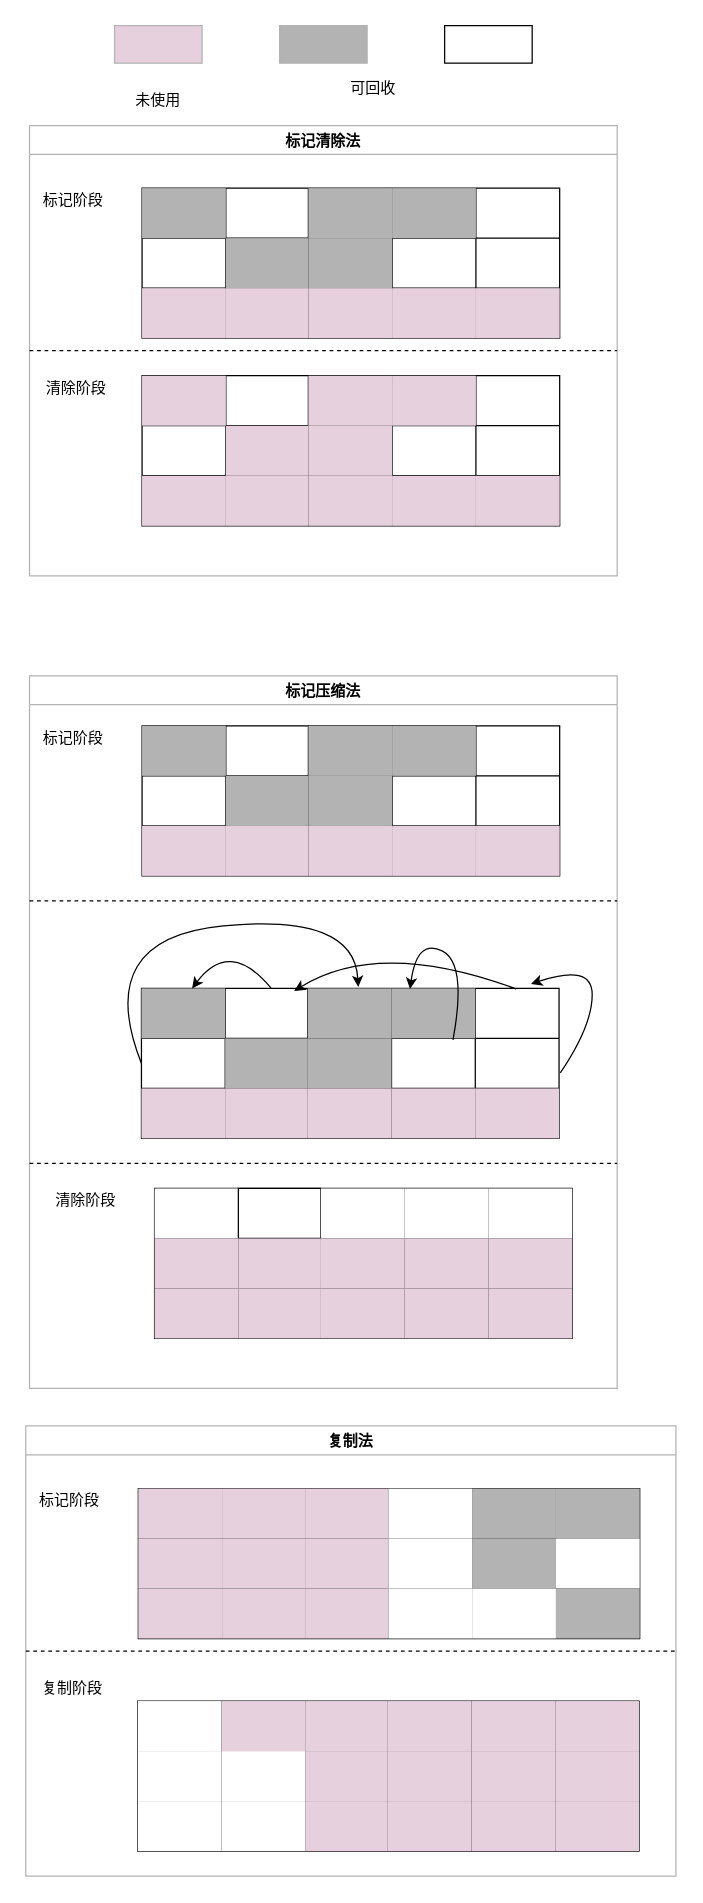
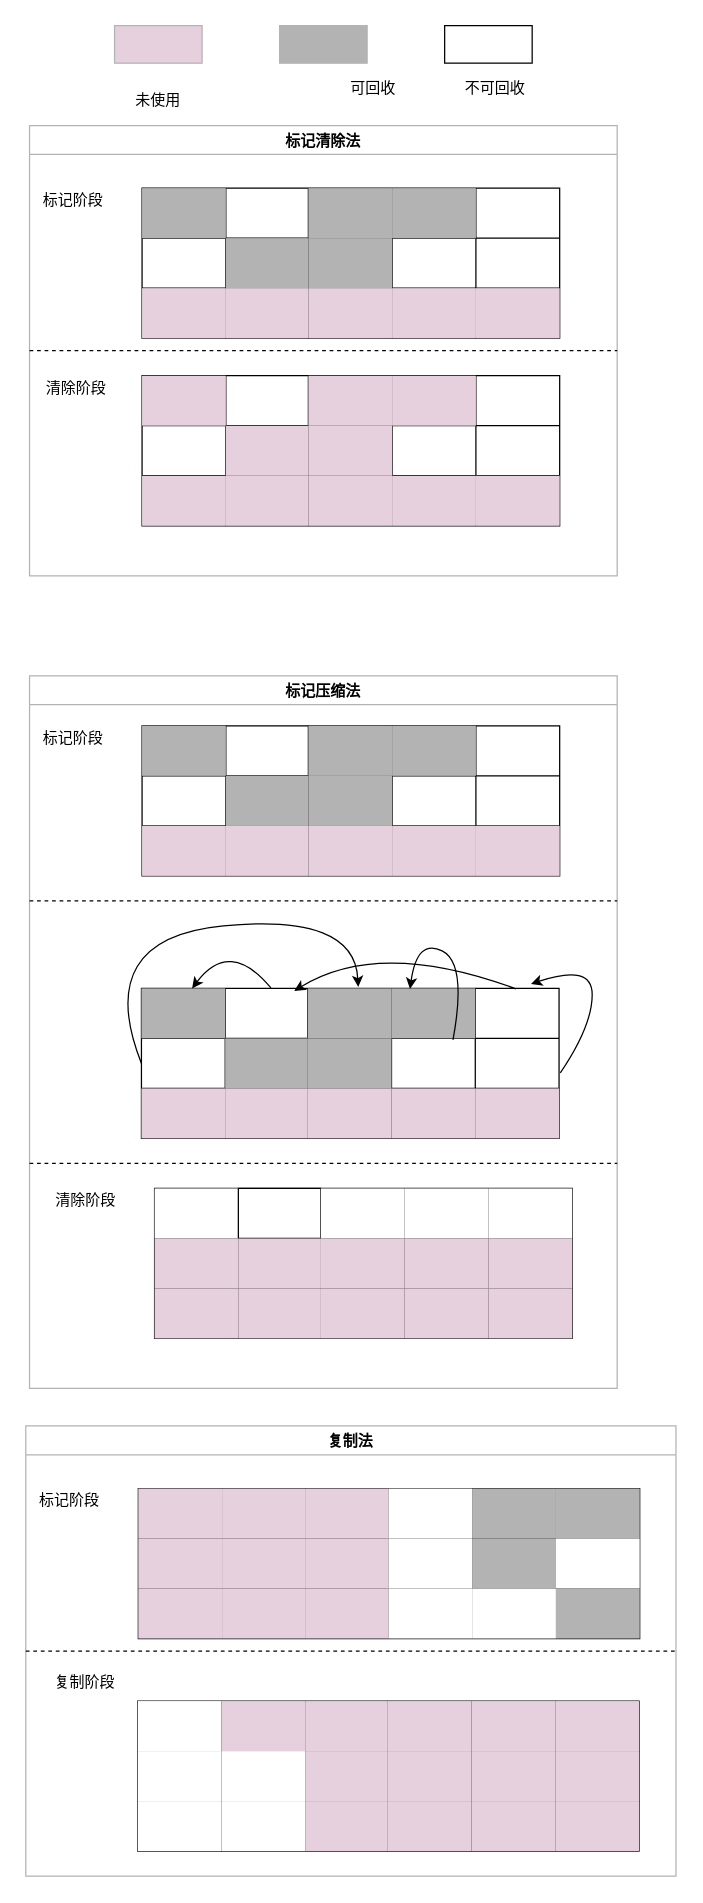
none -> (495, 88)
(73, 1688) -> (85, 1682)
